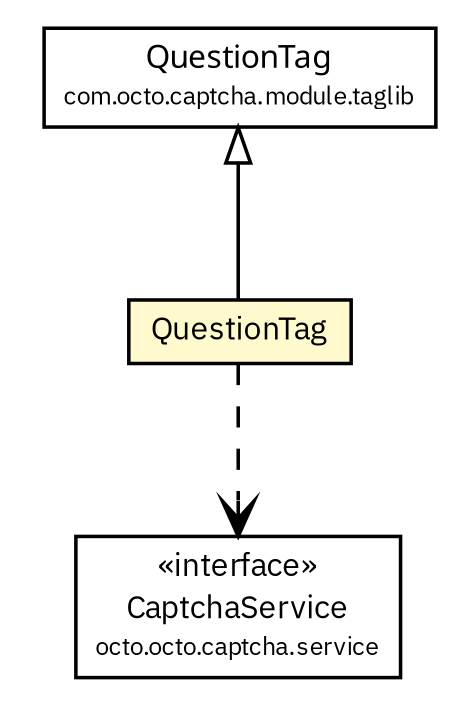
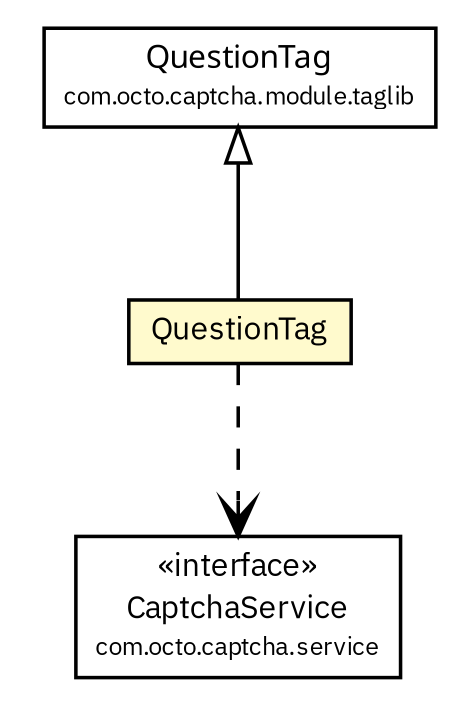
(238, 648) -> (238, 648)
